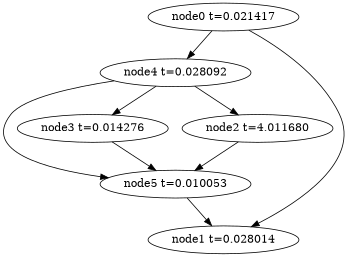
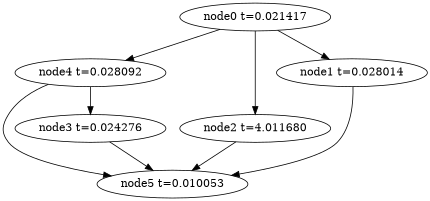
(213, 98) -> (255, 69)
(93, 128) -> (90, 128)
(197, 209) -> (318, 154)
